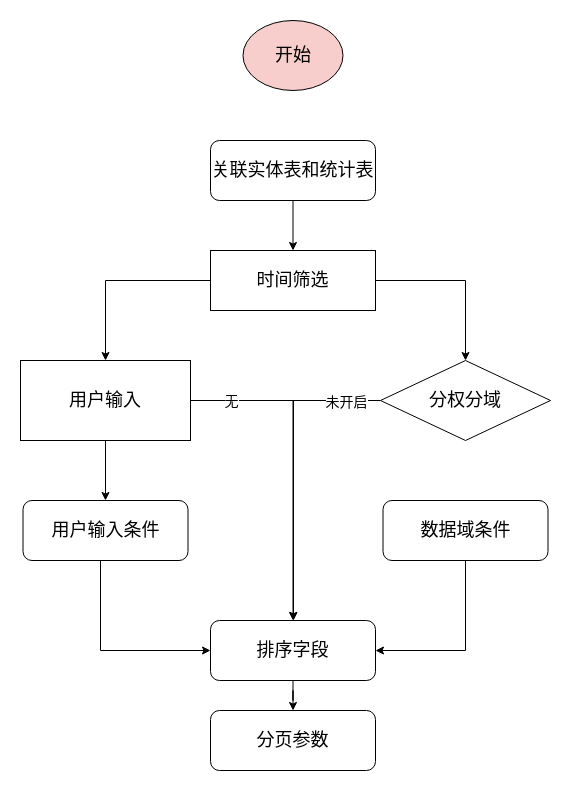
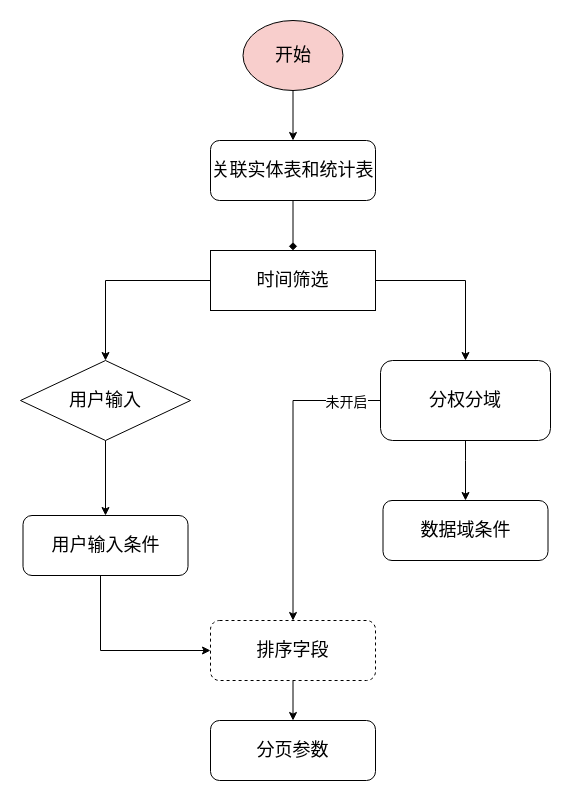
none -> (293, 112)
(293, 242) -> (293, 241)
(106, 401) -> (106, 401)
(241, 401) -> none
(466, 401) -> (466, 401)
none -> (466, 467)
(106, 531) -> (106, 546)
(466, 647) -> none
(293, 651) -> (293, 651)
(293, 741) -> (293, 751)
